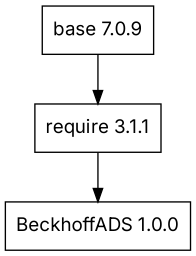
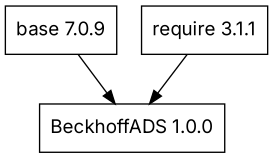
(98, 73) -> (93, 74)
